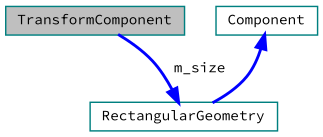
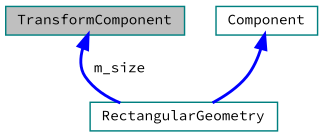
(149, 58) -> (90, 83)
